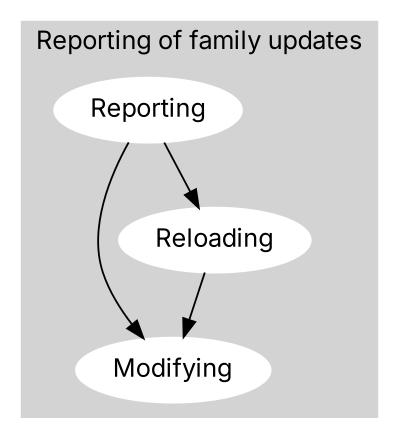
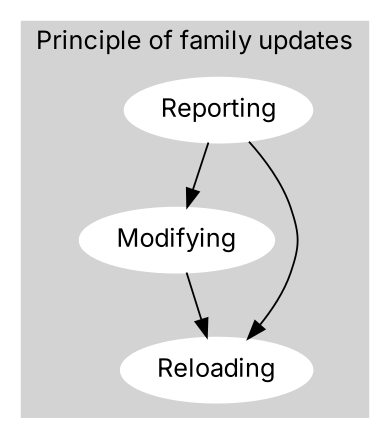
(200, 42) -> (195, 42)
(197, 296) -> (194, 296)
